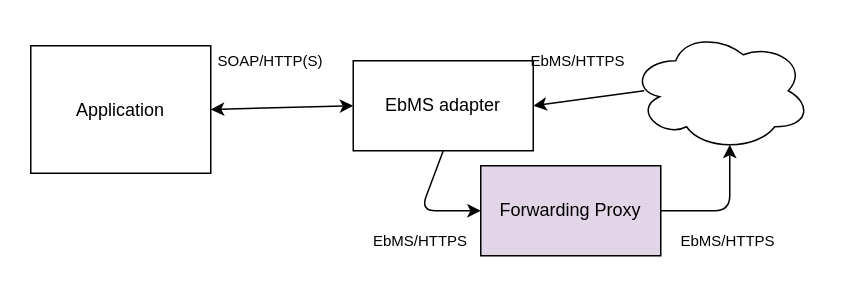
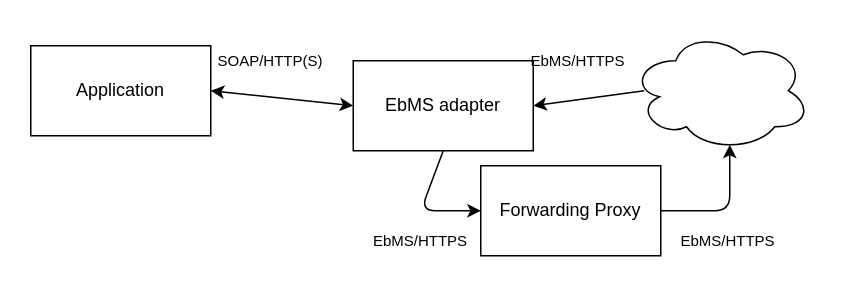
(121, 110) -> (121, 91)
(571, 211) -> (571, 211)
